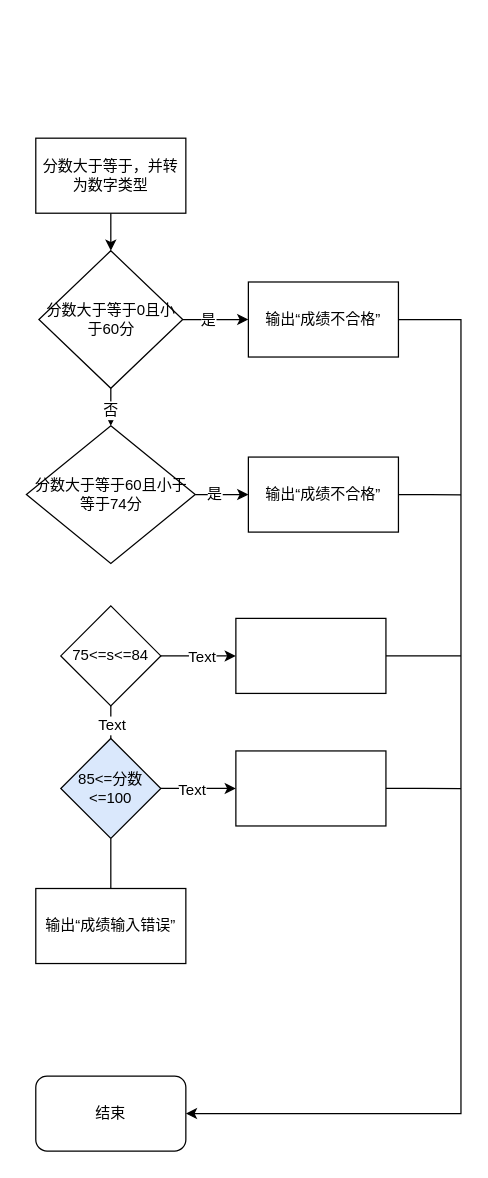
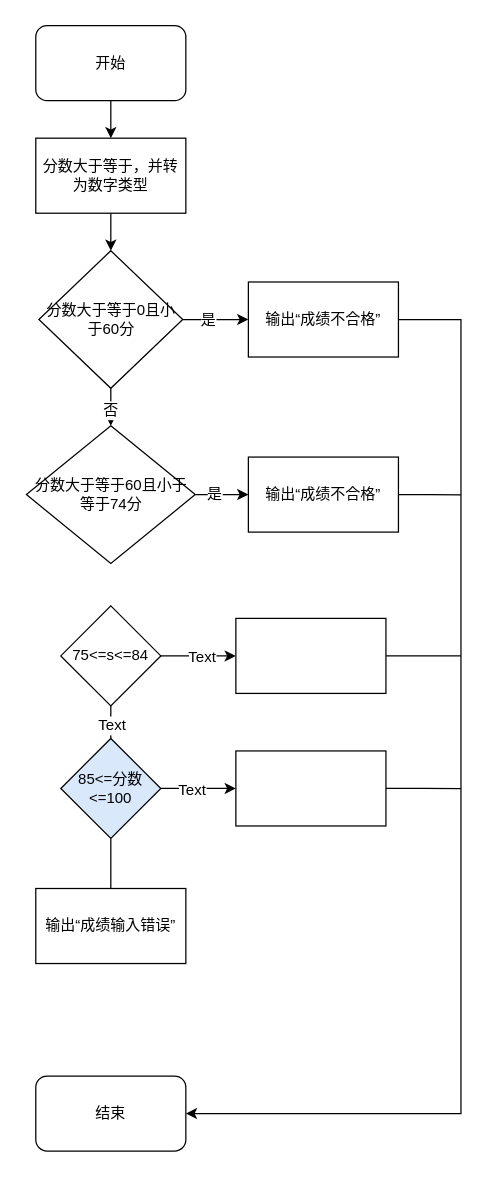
none -> (111, 63)
none -> (111, 124)
